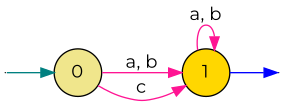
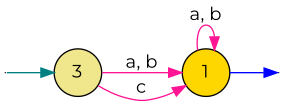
(78, 73) -> (78, 73)
